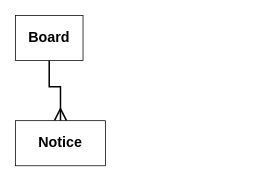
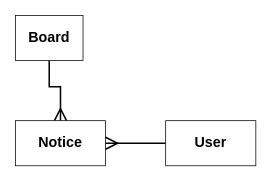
none -> (135, 143)
none -> (210, 143)
